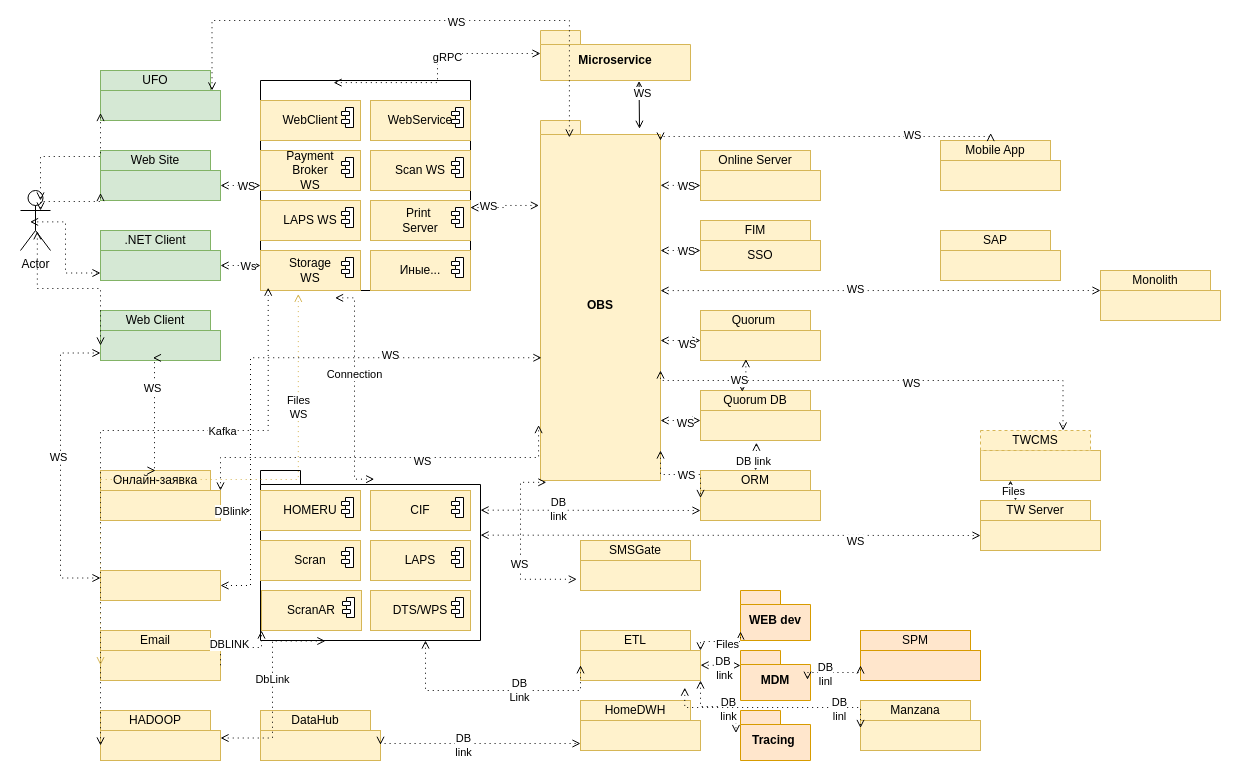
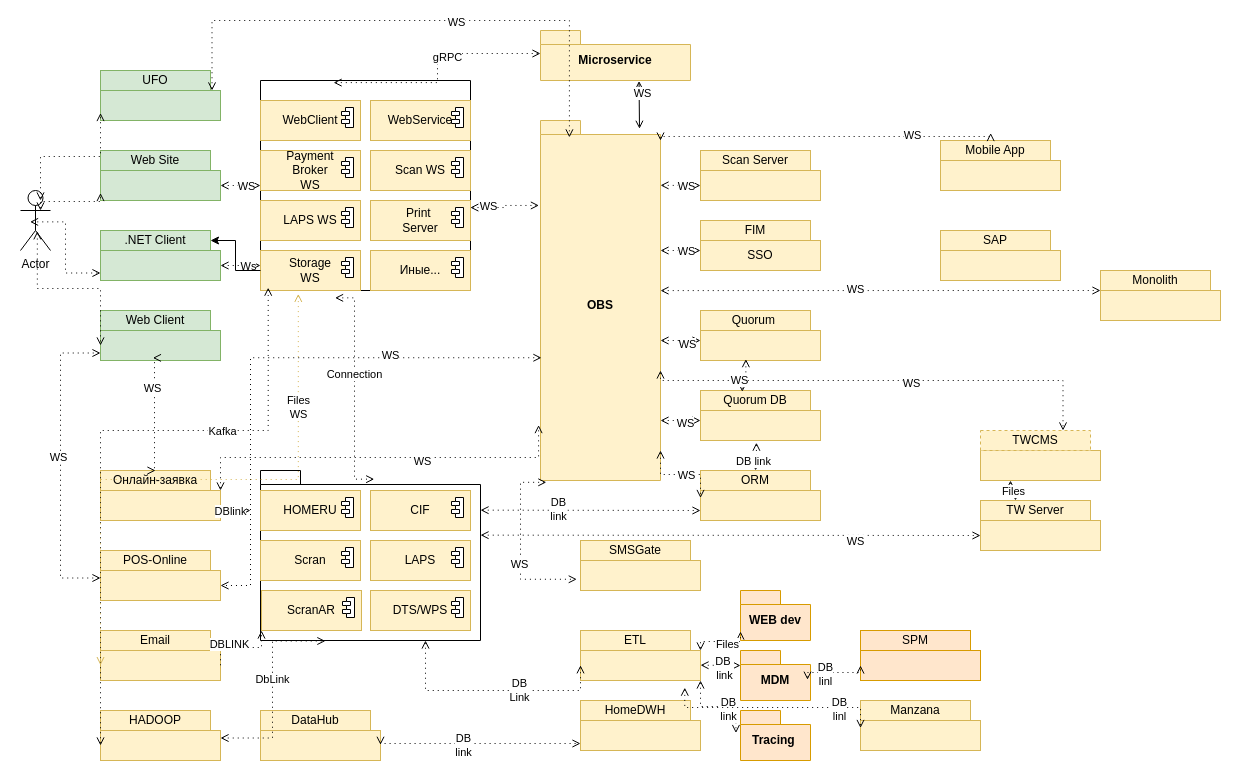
(756, 161) -> (756, 161)
none -> (236, 259)
none -> (156, 561)
